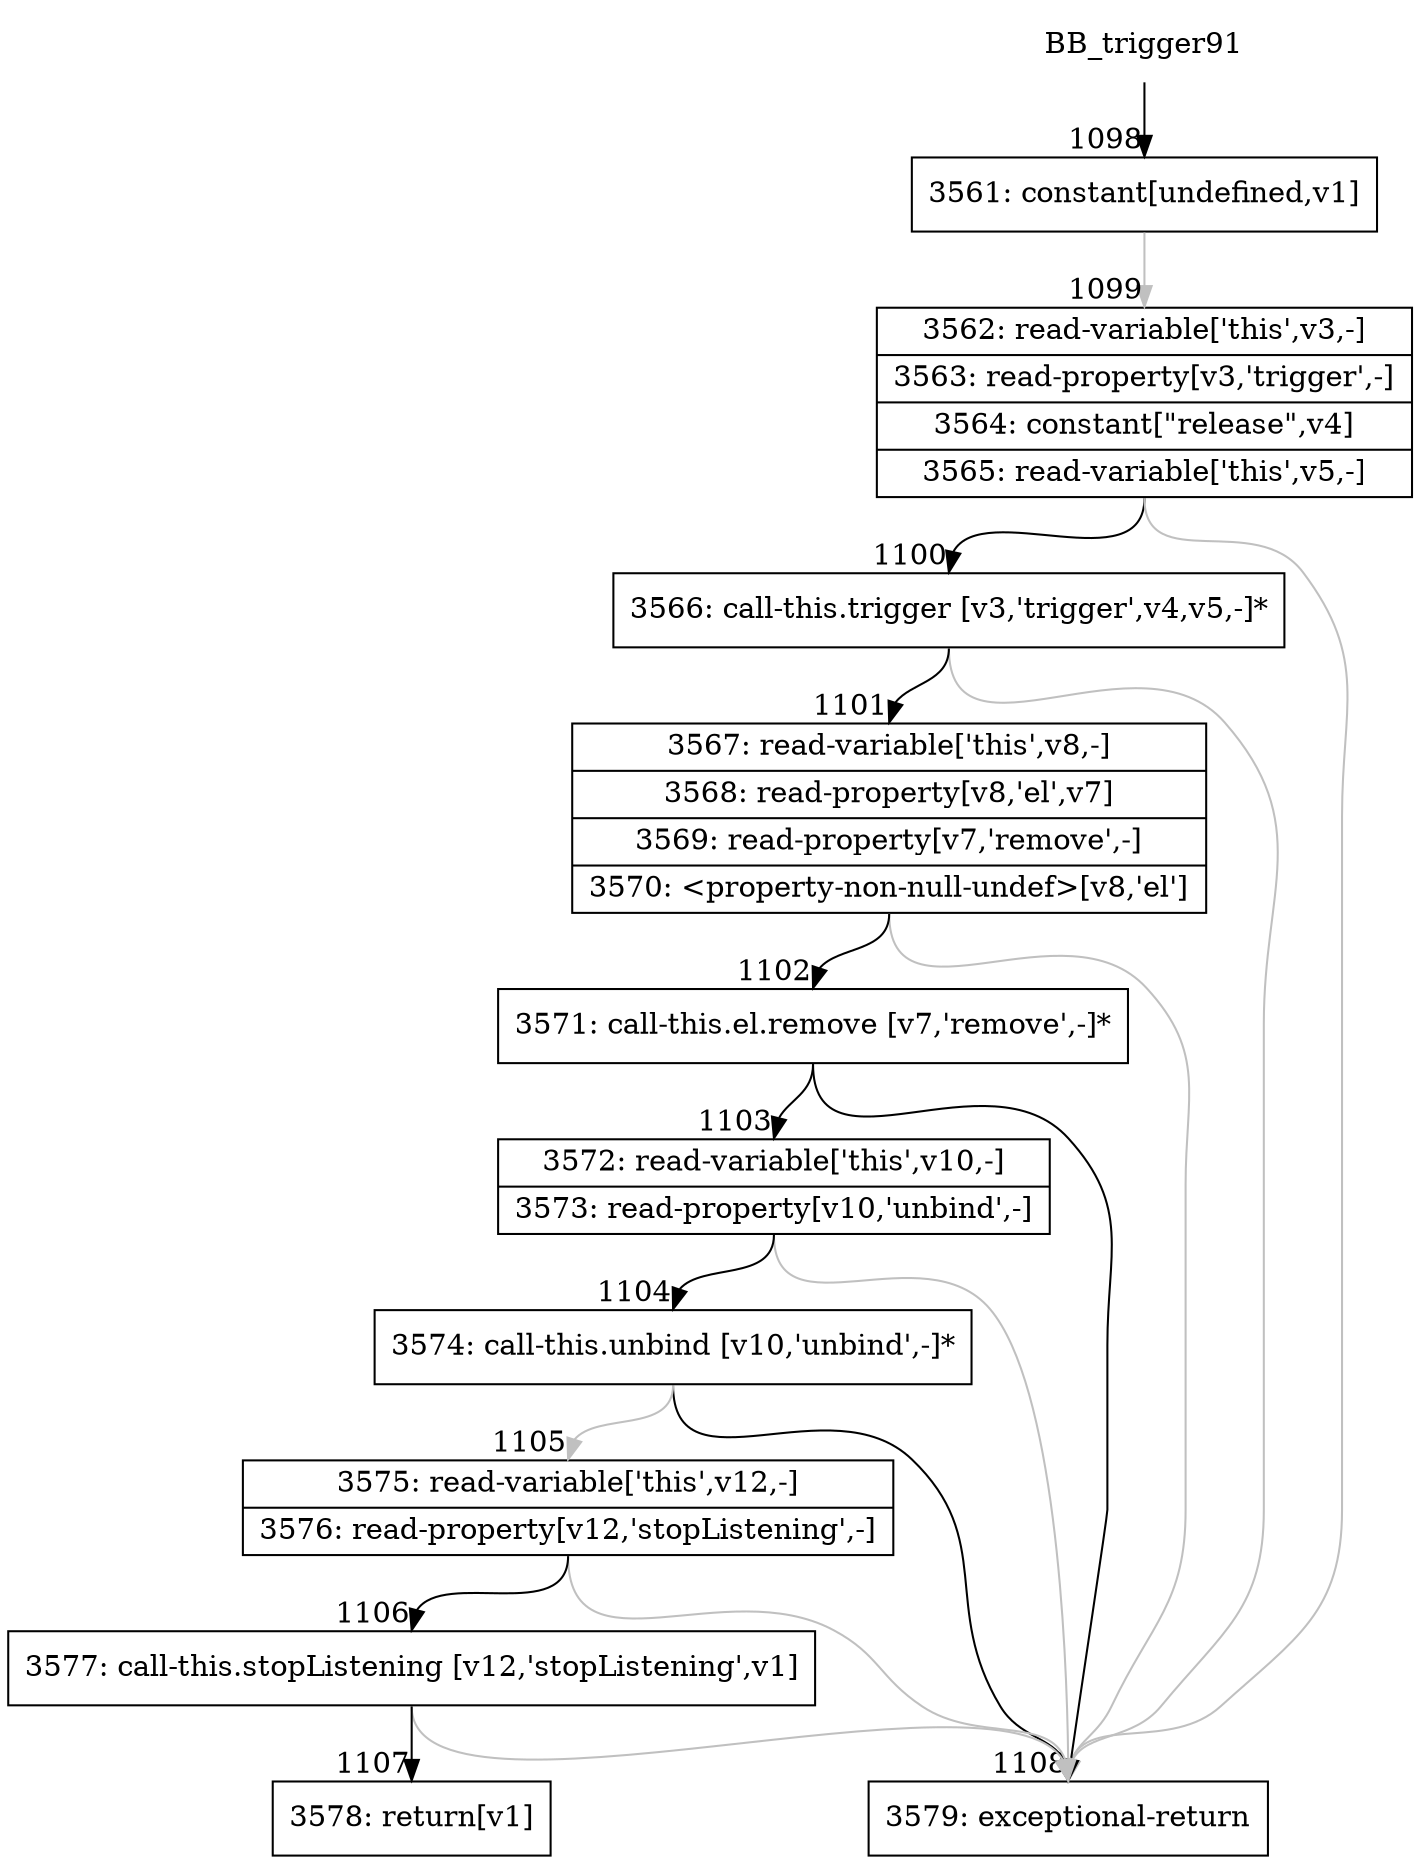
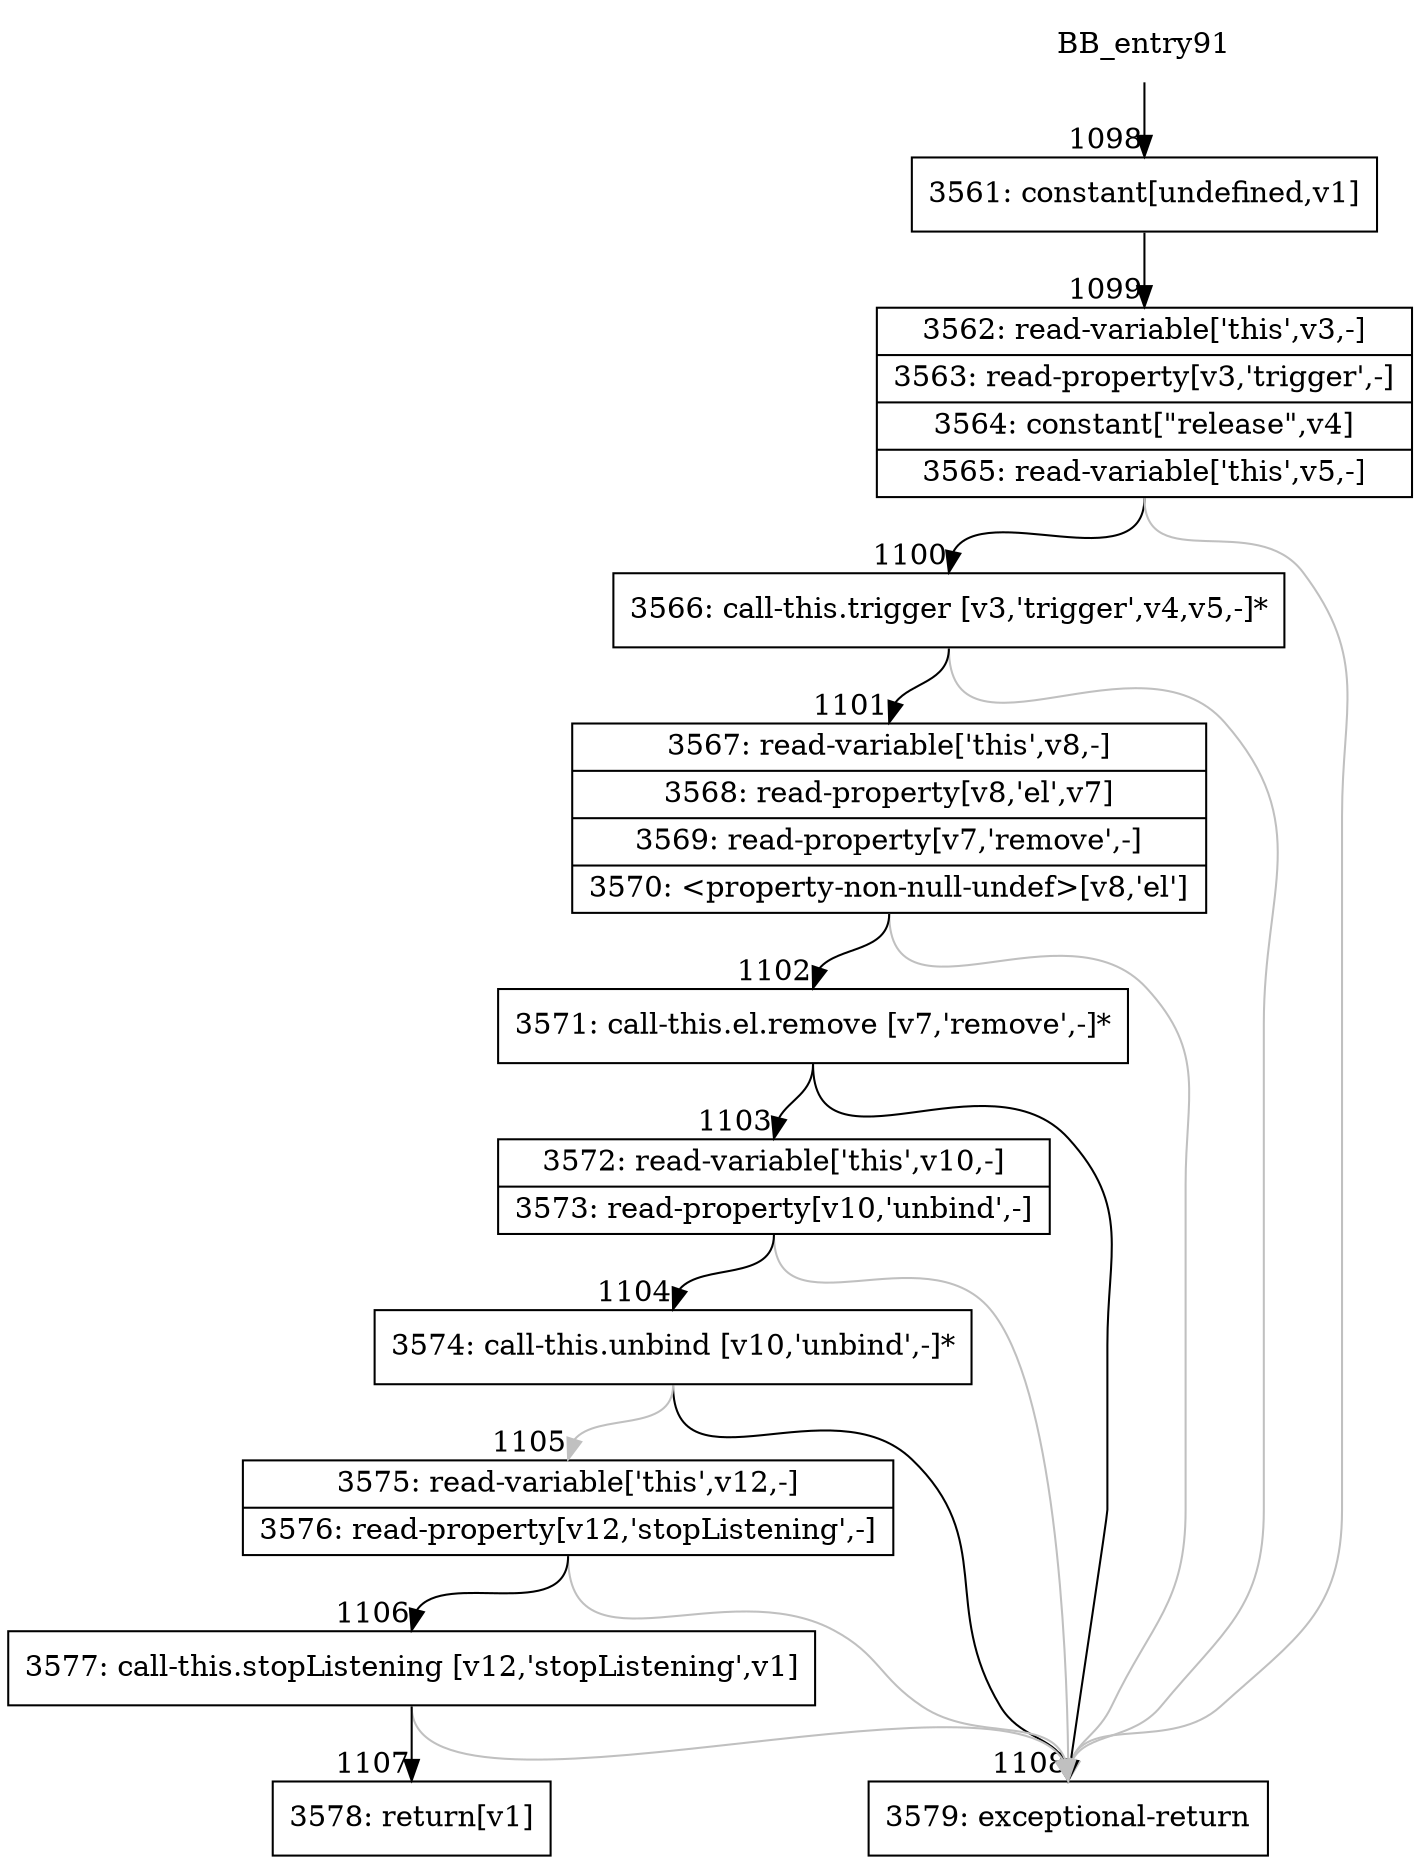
(1144, 45) -> (1144, 45)
(1144, 259) -> (1144, 259)
